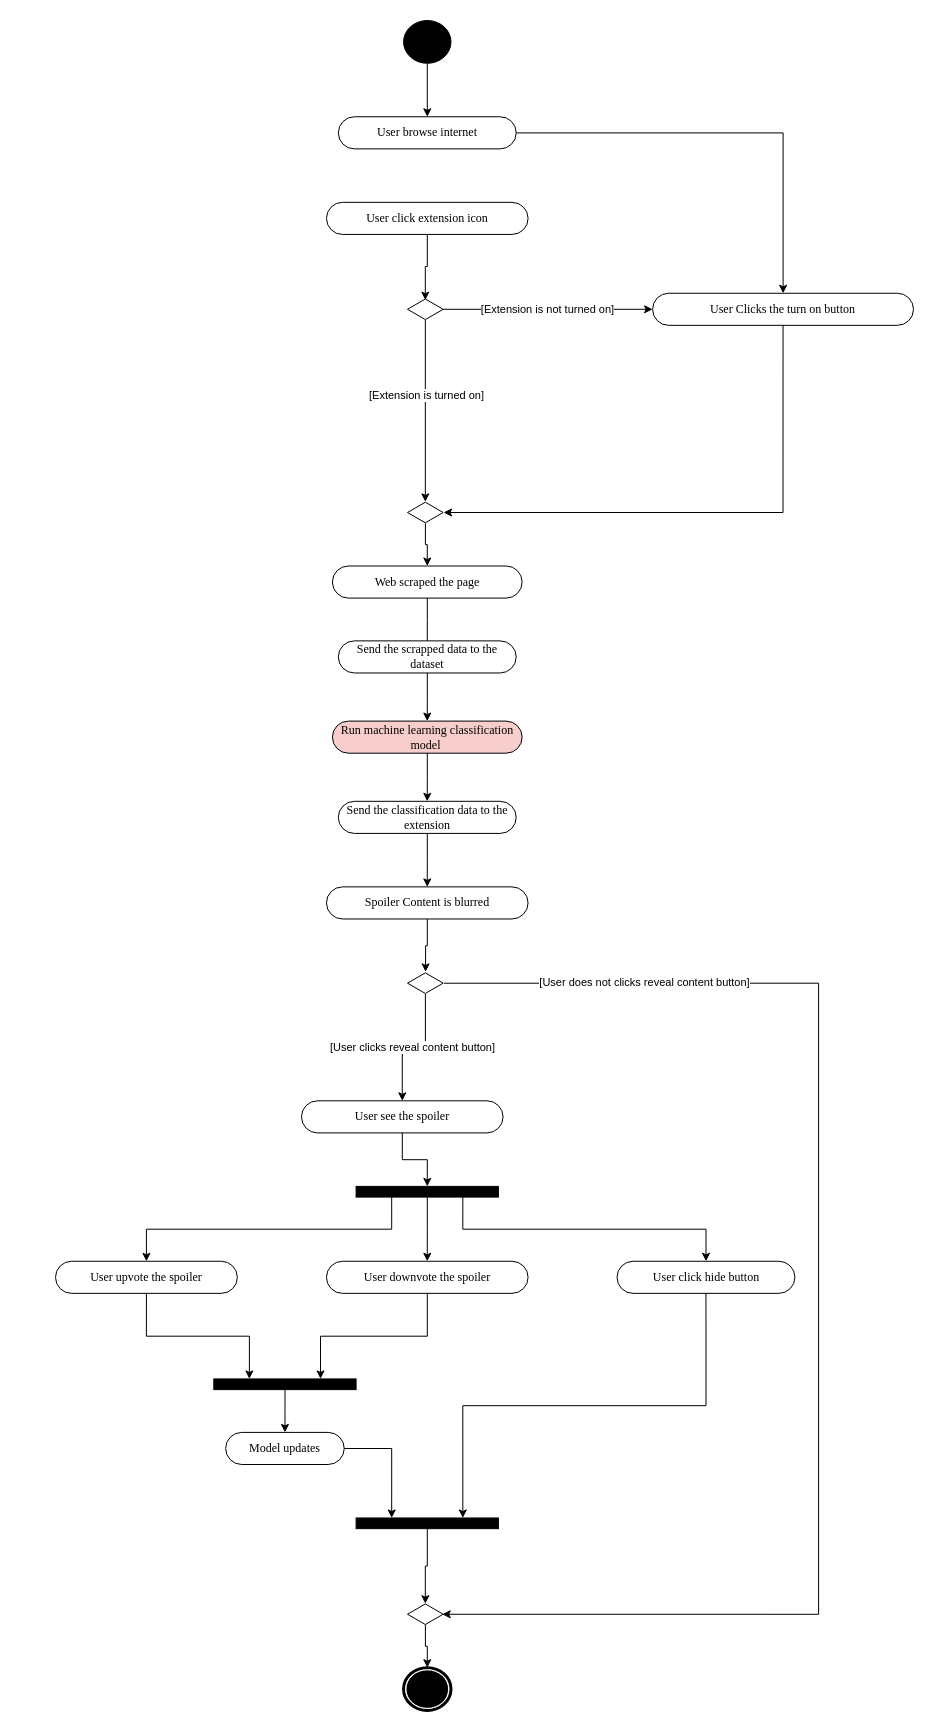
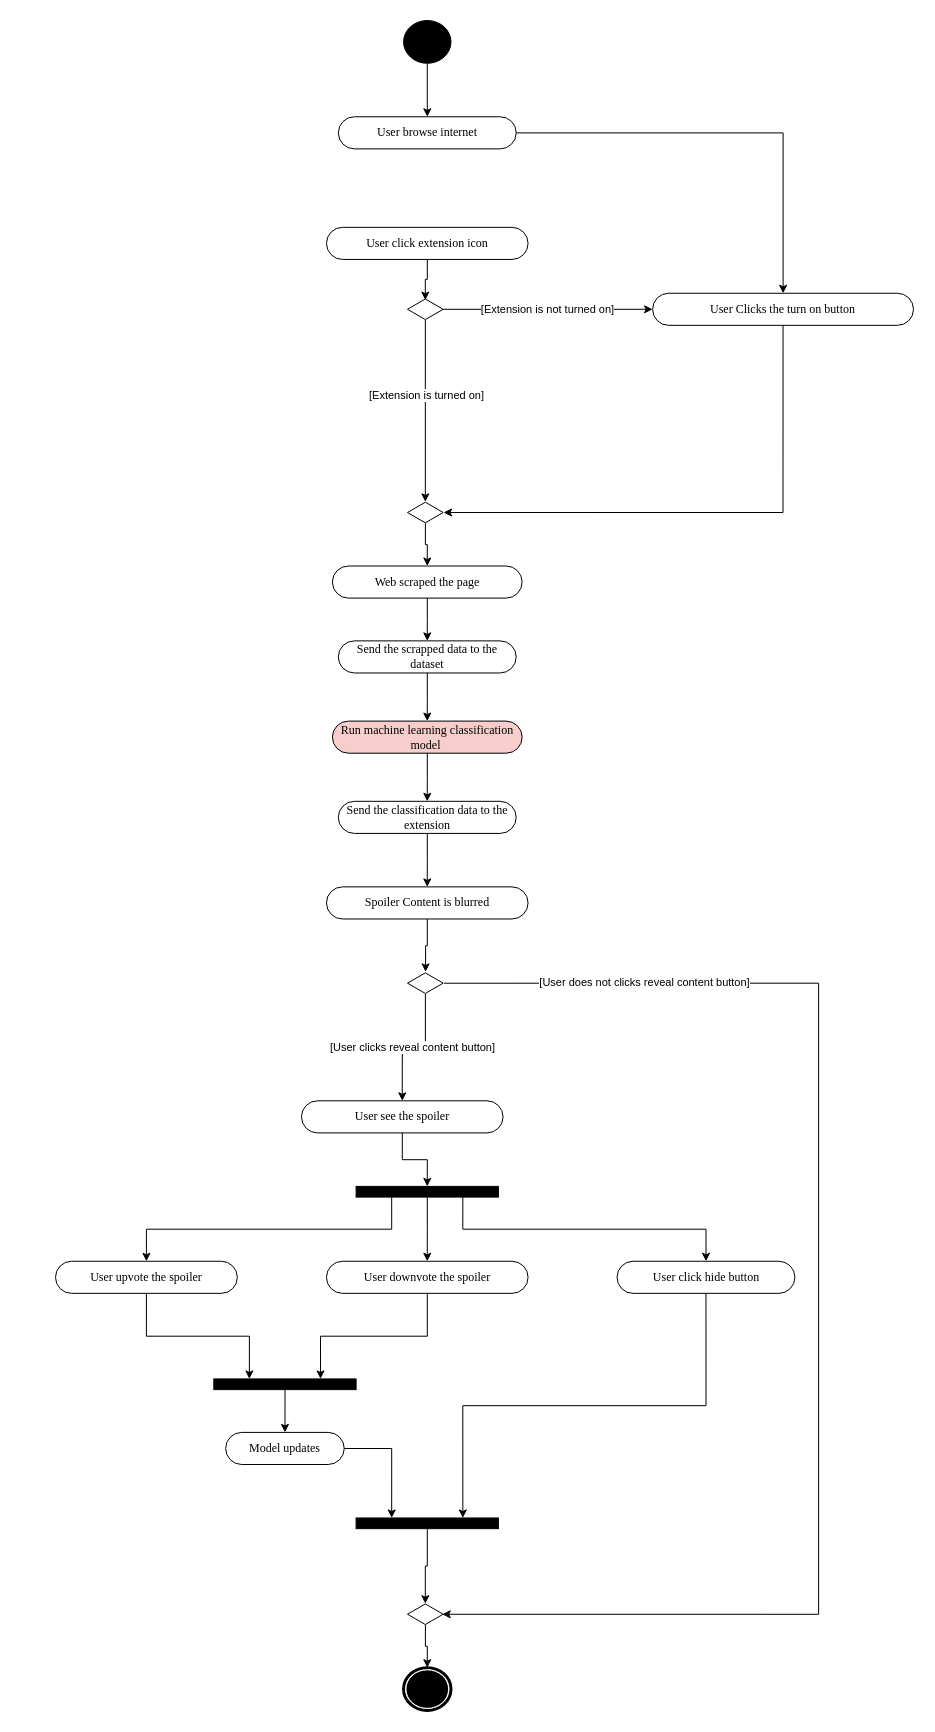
(427, 218) -> (427, 243)
(427, 635) -> (427, 633)
